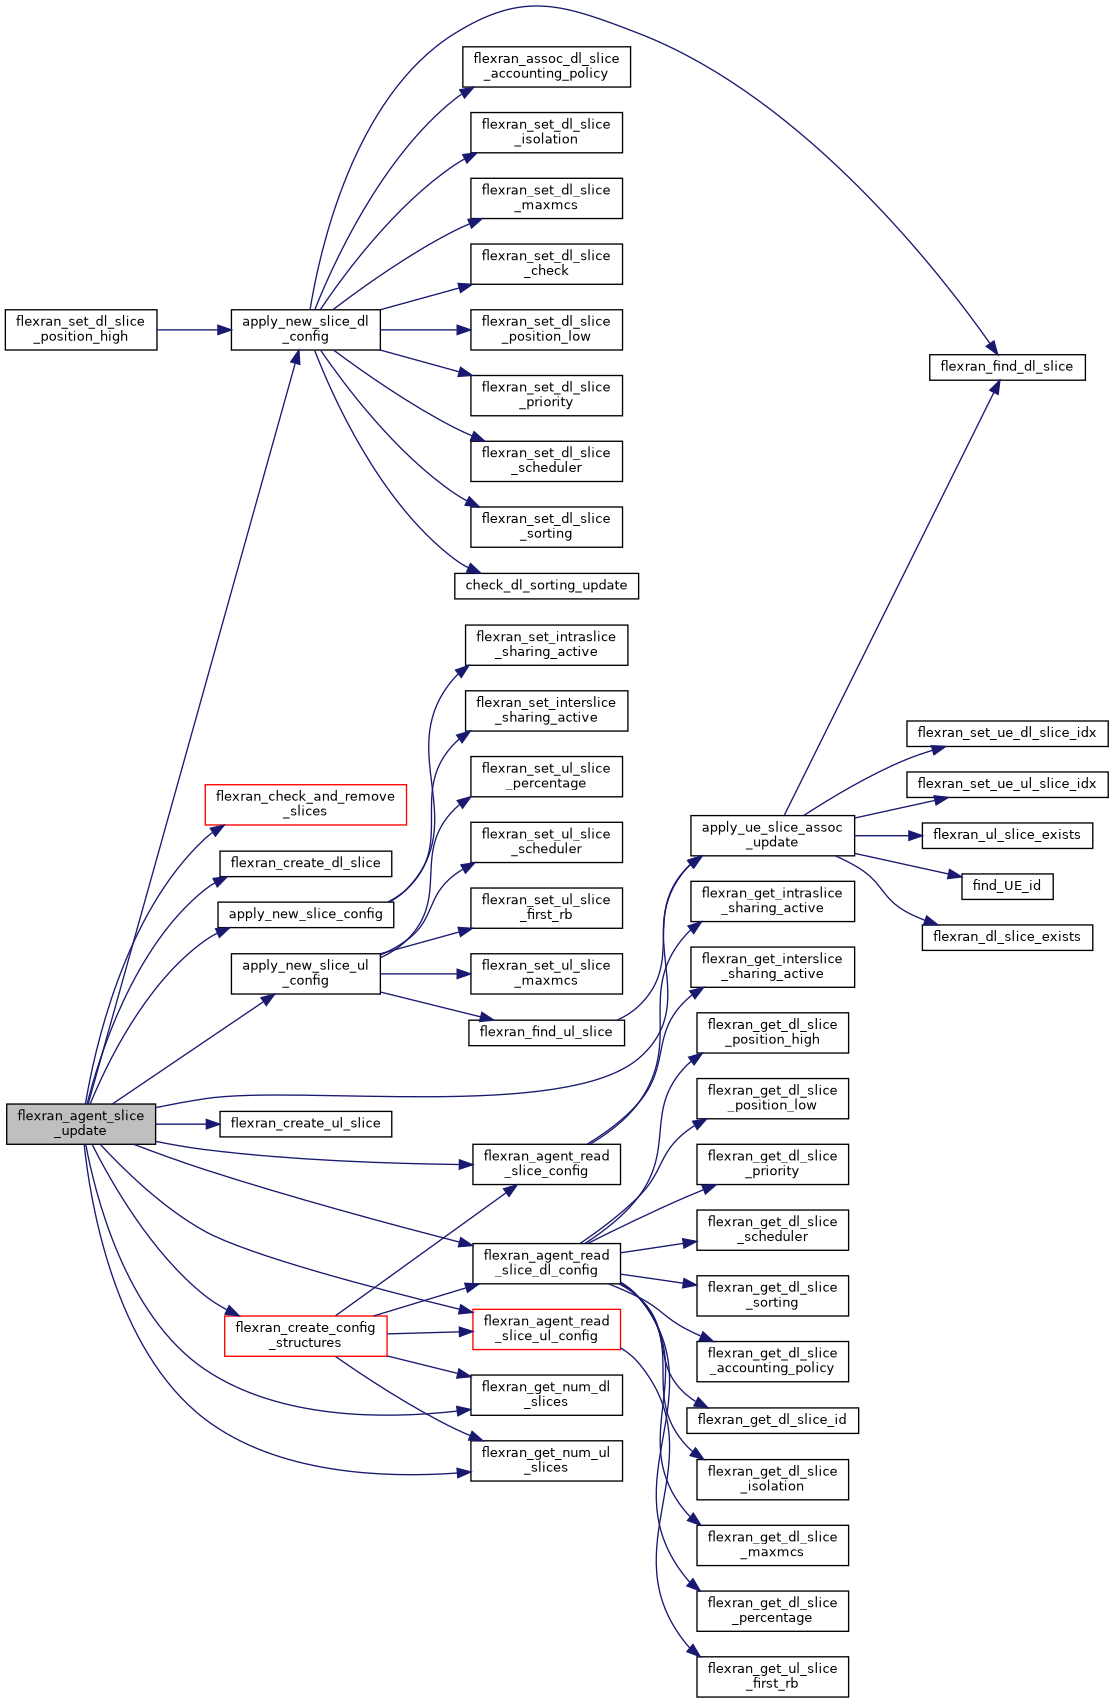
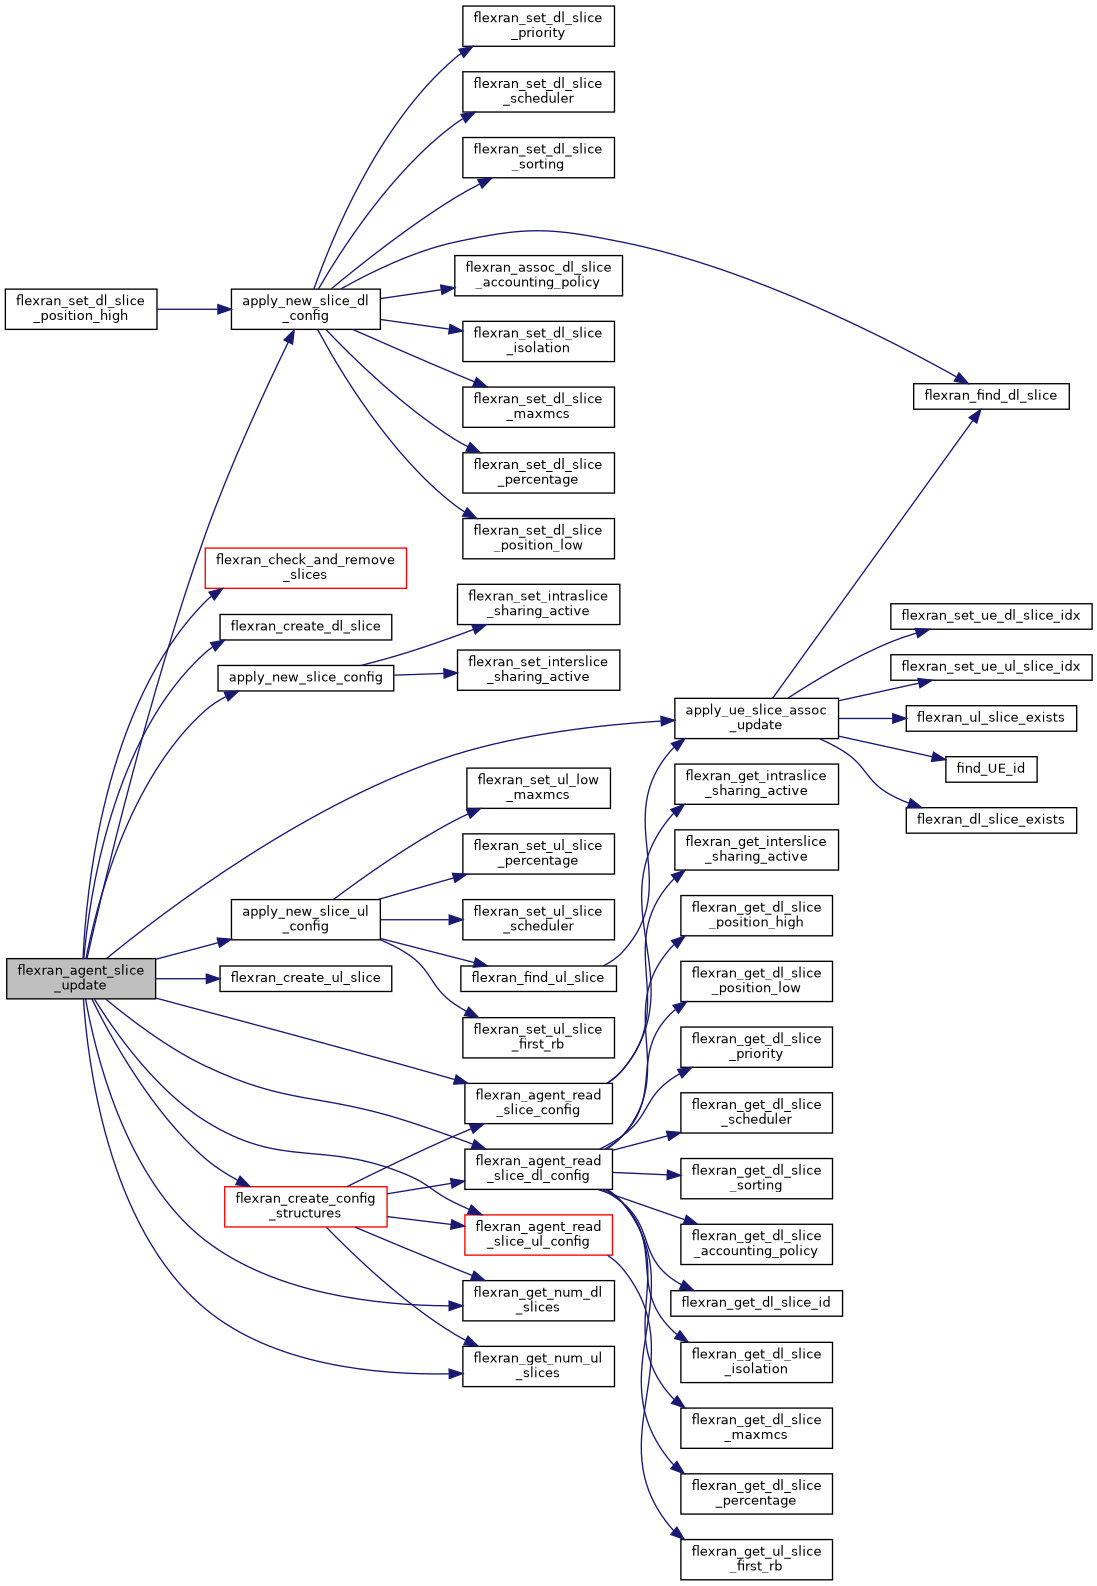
(547, 264) -> (539, 473)
(547, 586) -> none
(547, 974) -> (539, 788)
